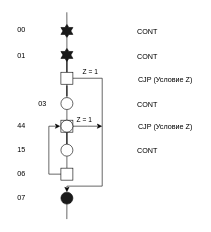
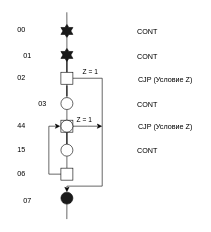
(21, 56) -> (27, 56)
none -> (21, 78)
(21, 198) -> (27, 201)
